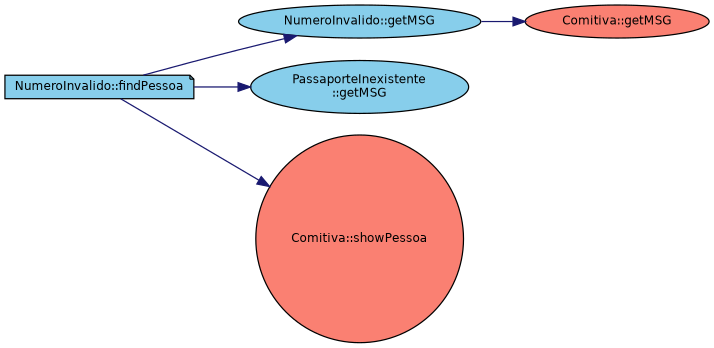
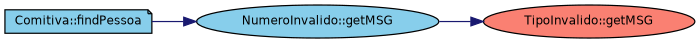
(617, 22) -> (589, 22)
(99, 87) -> (78, 22)
(360, 87) -> none
(360, 239) -> none
